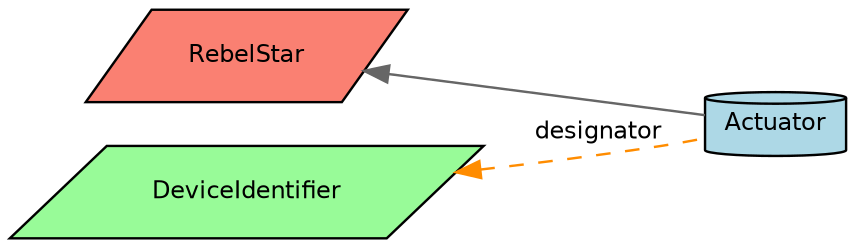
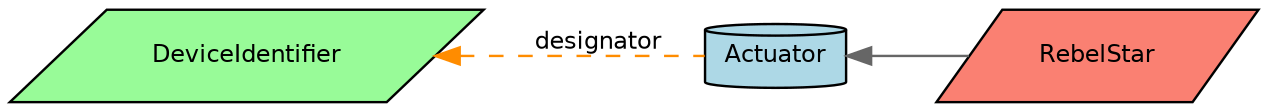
(547, 95) -> (920, 56)
